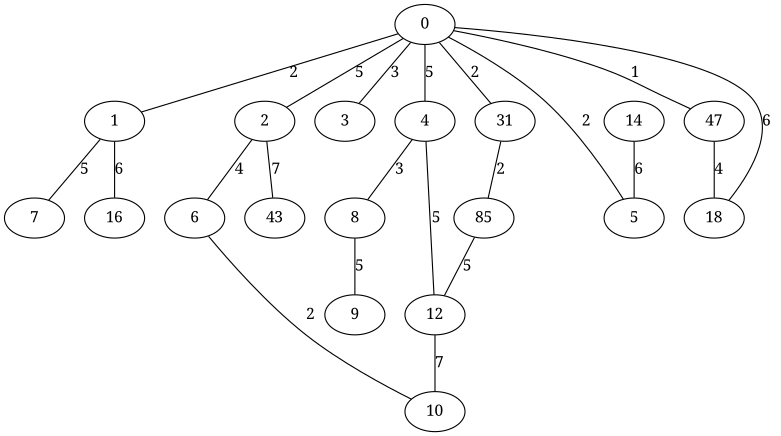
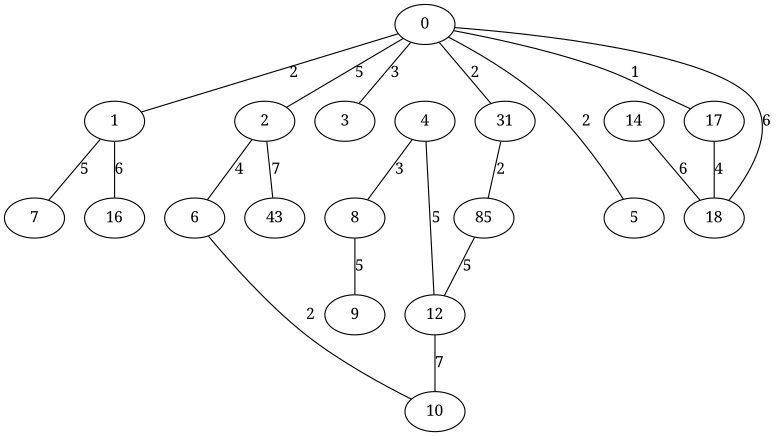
(425, 73) -> none
(714, 121) -> (714, 121)
(634, 170) -> (674, 170)
